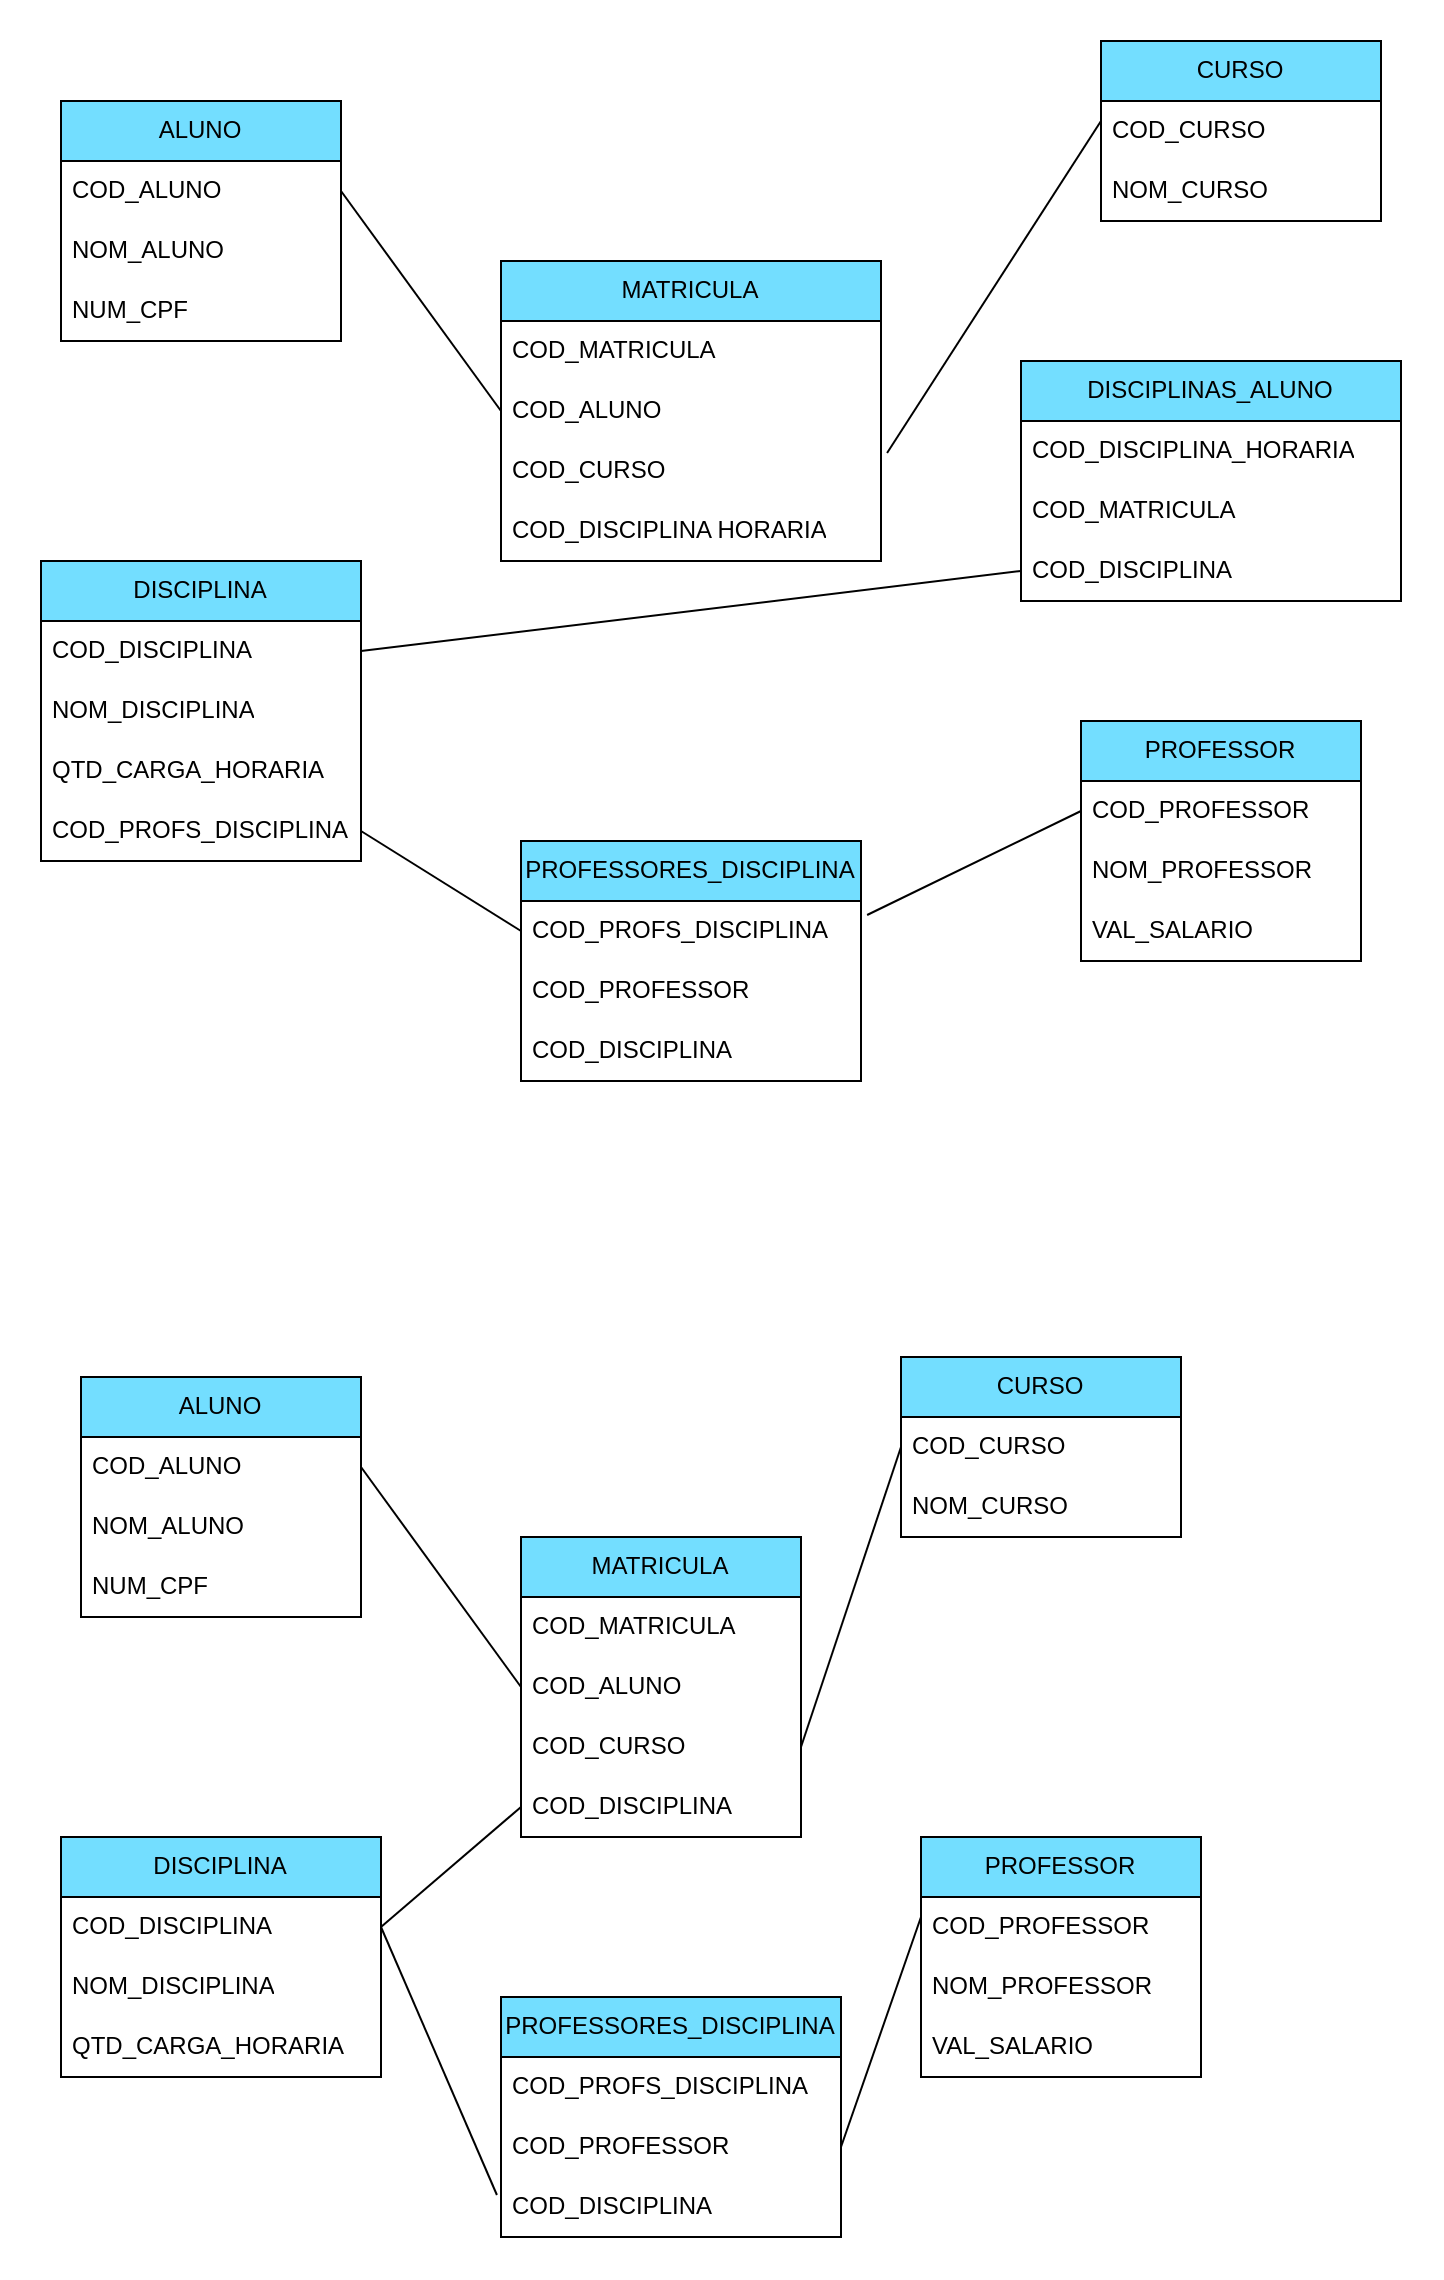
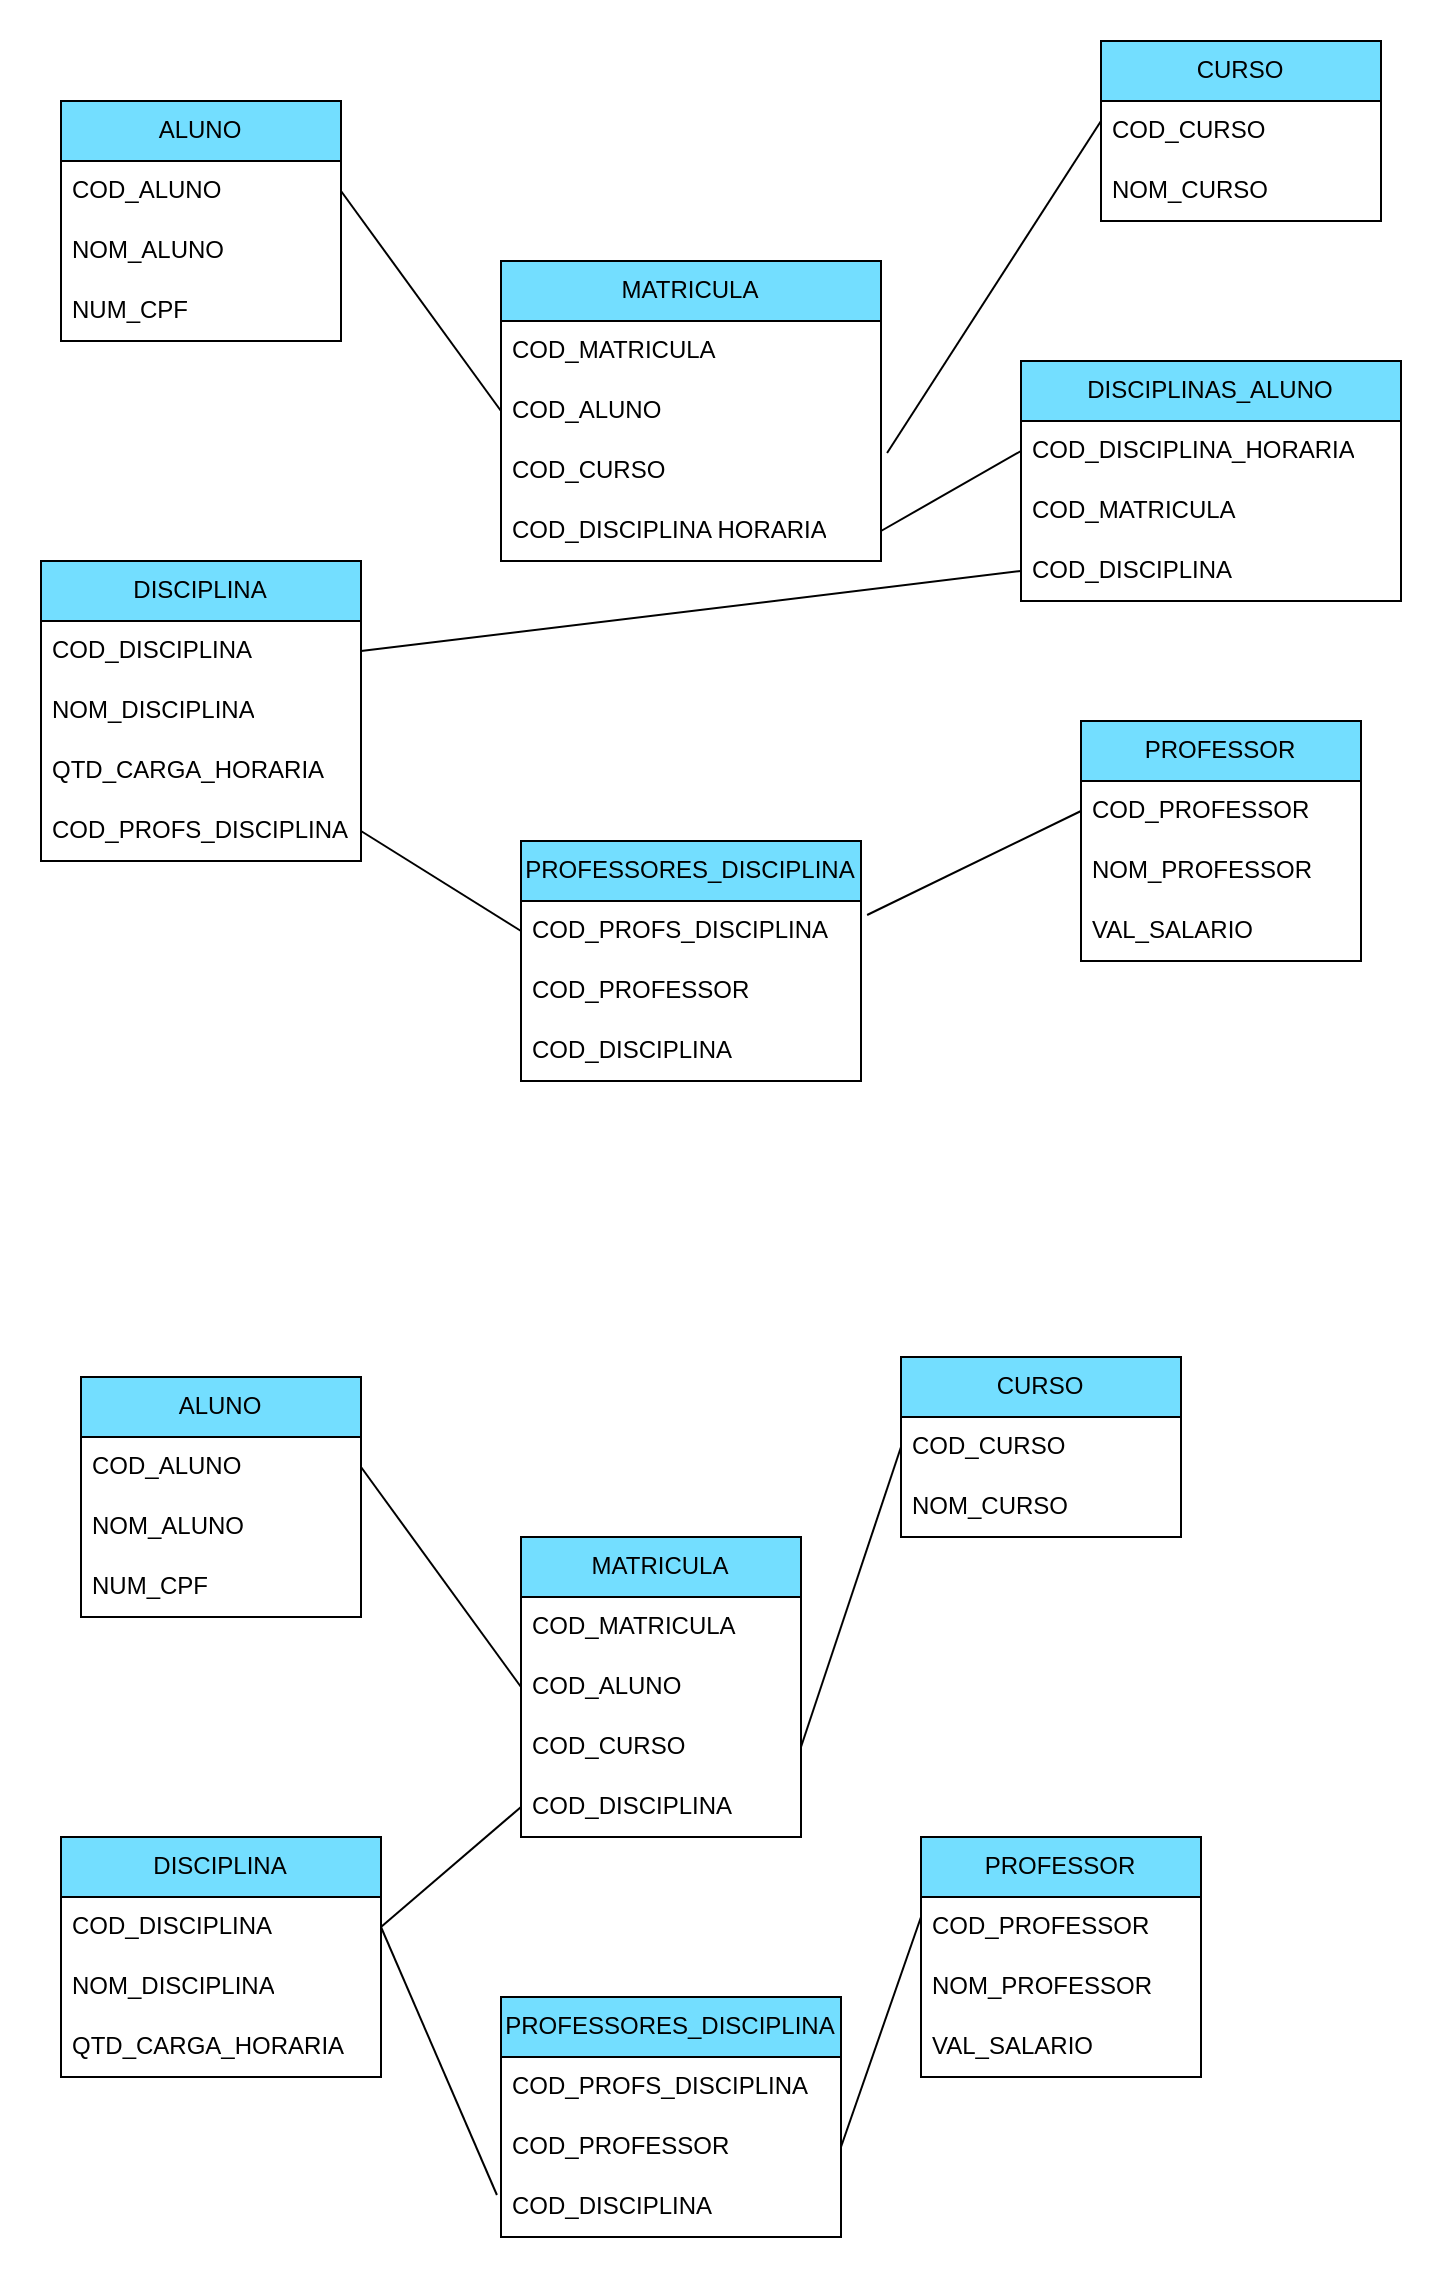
none -> (951, 491)
